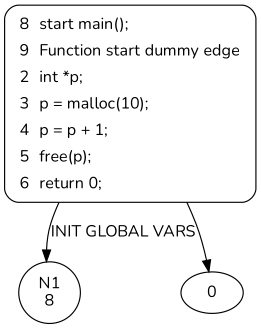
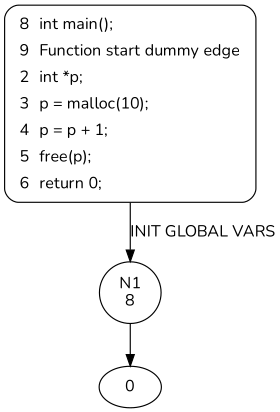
(84, 24) -> (76, 24)
(199, 231) -> (130, 339)
